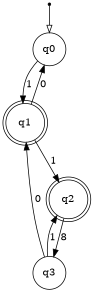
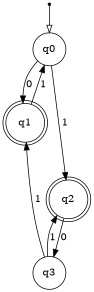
(30, 85) -> (30, 85)
(44, 85) -> (44, 85)
(45, 158) -> (58, 119)
(38, 199) -> (38, 199)
(64, 238) -> (64, 238)
